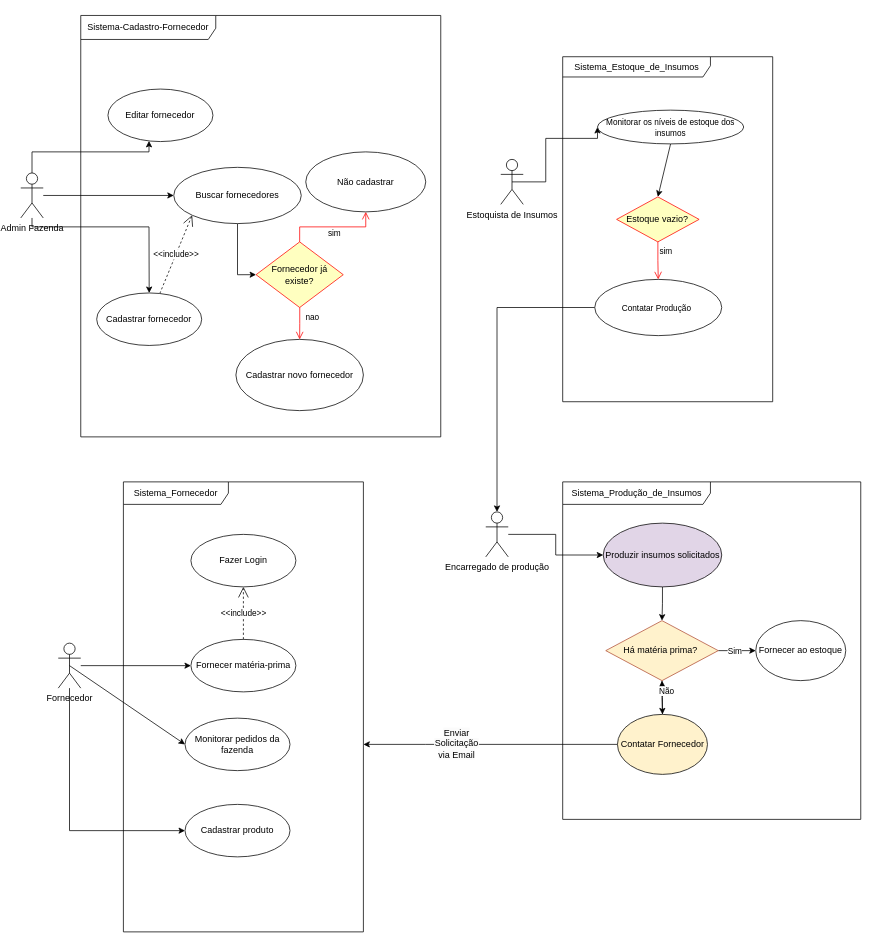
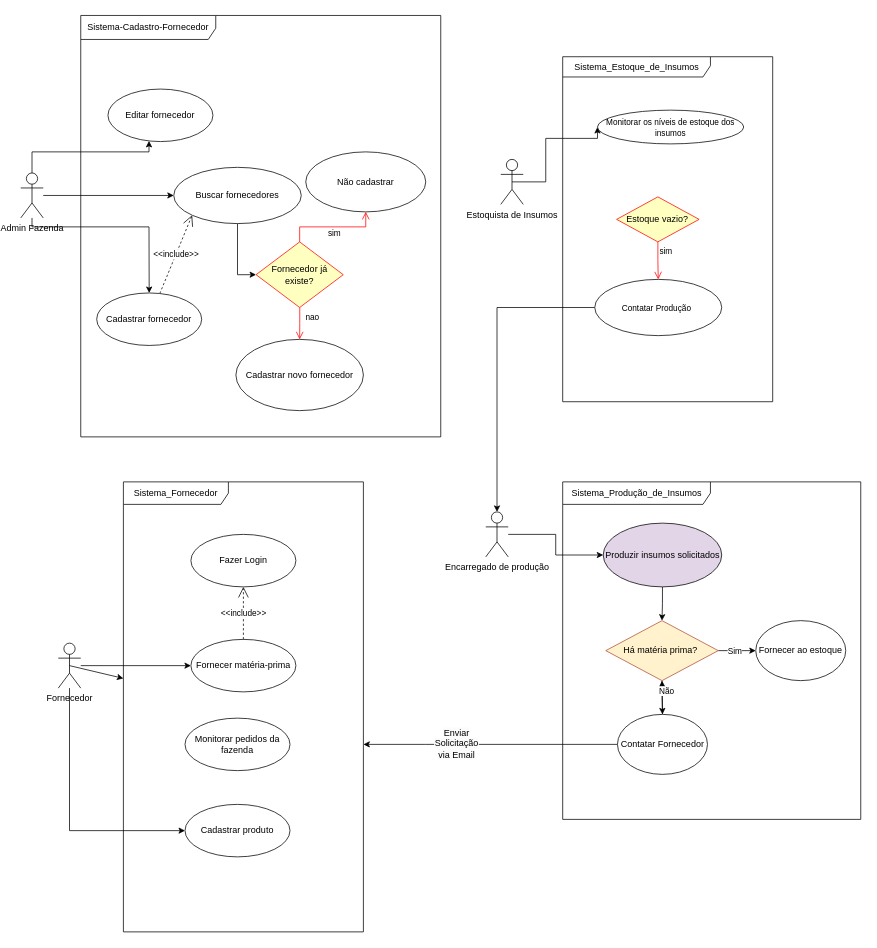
(665, 168) -> none
(126, 704) -> (95, 672)
(662, 744) -> (662, 744)
